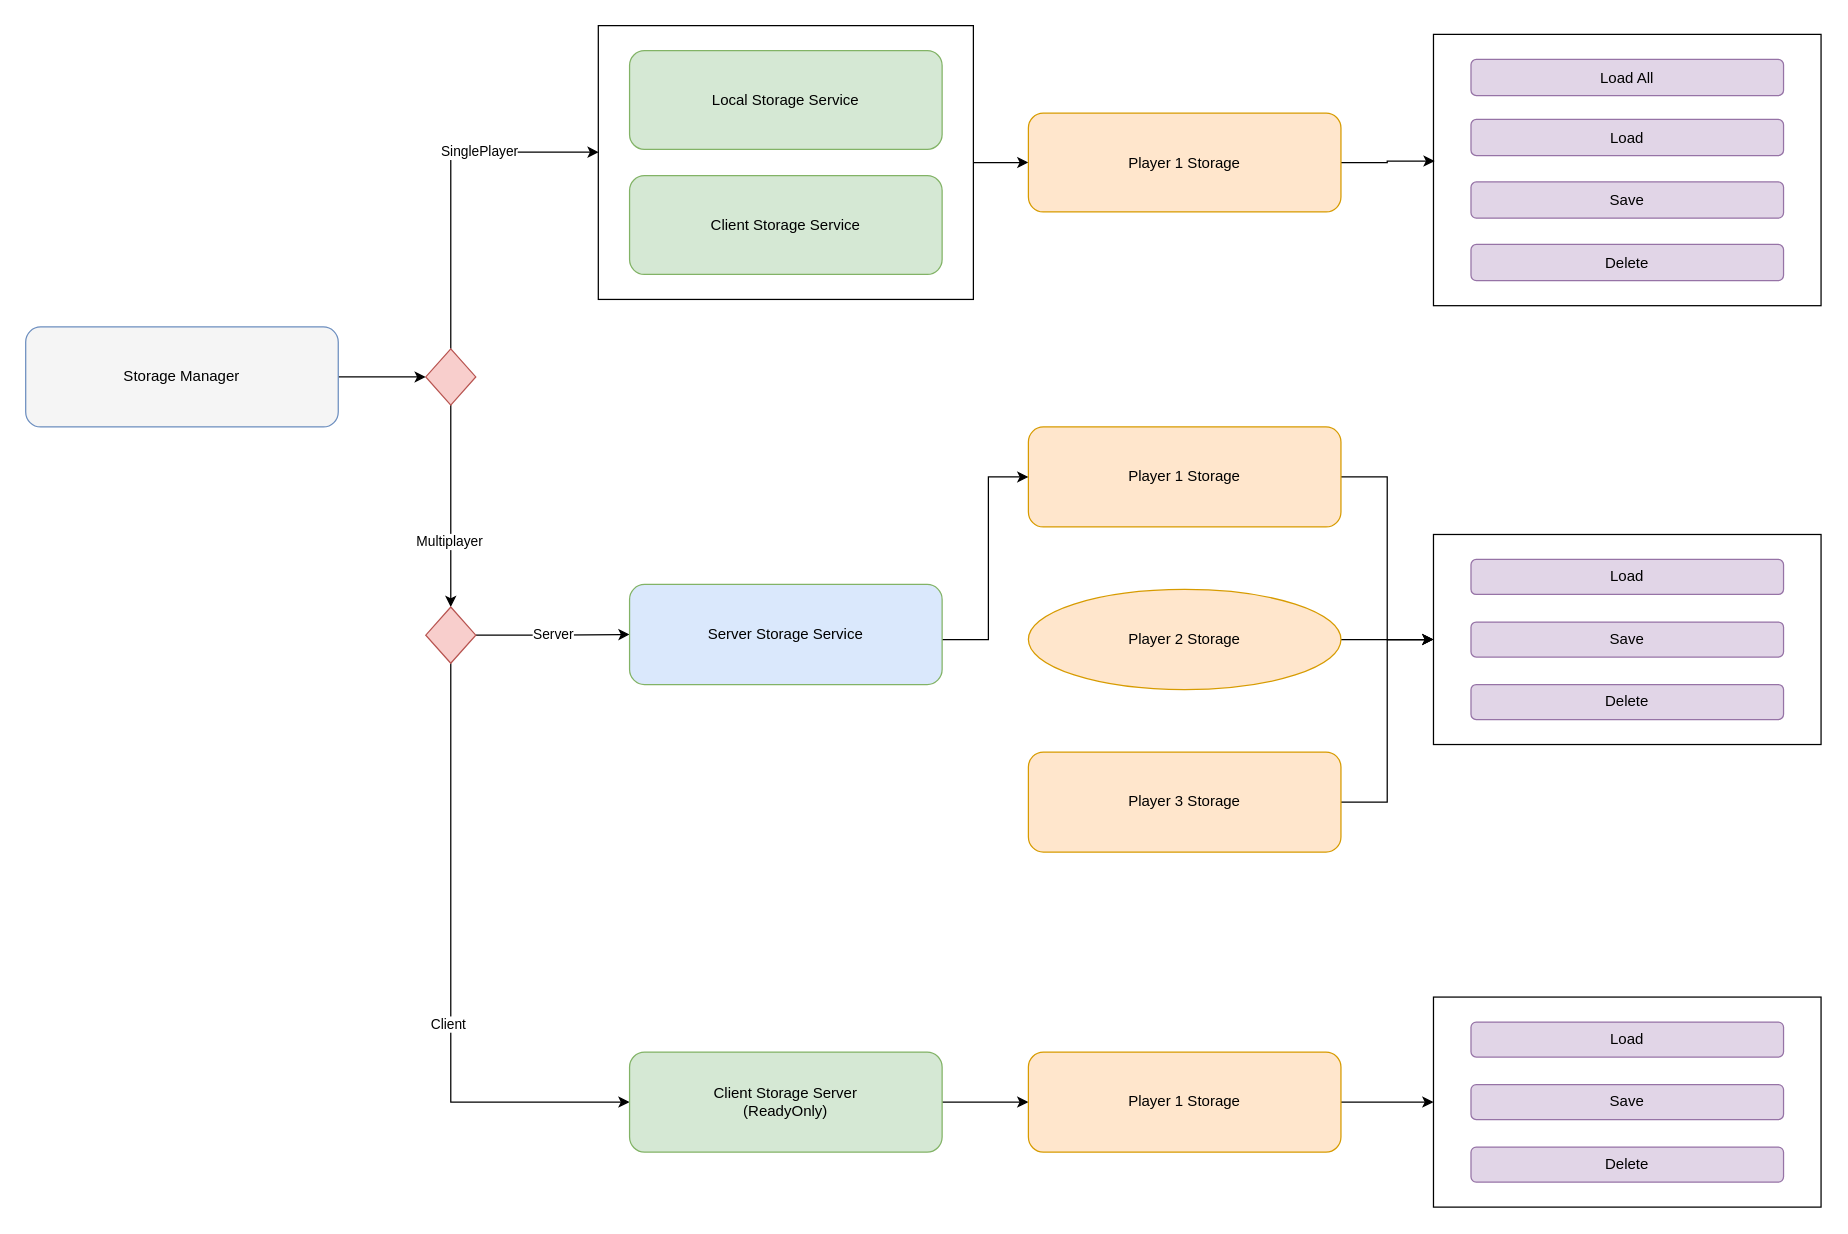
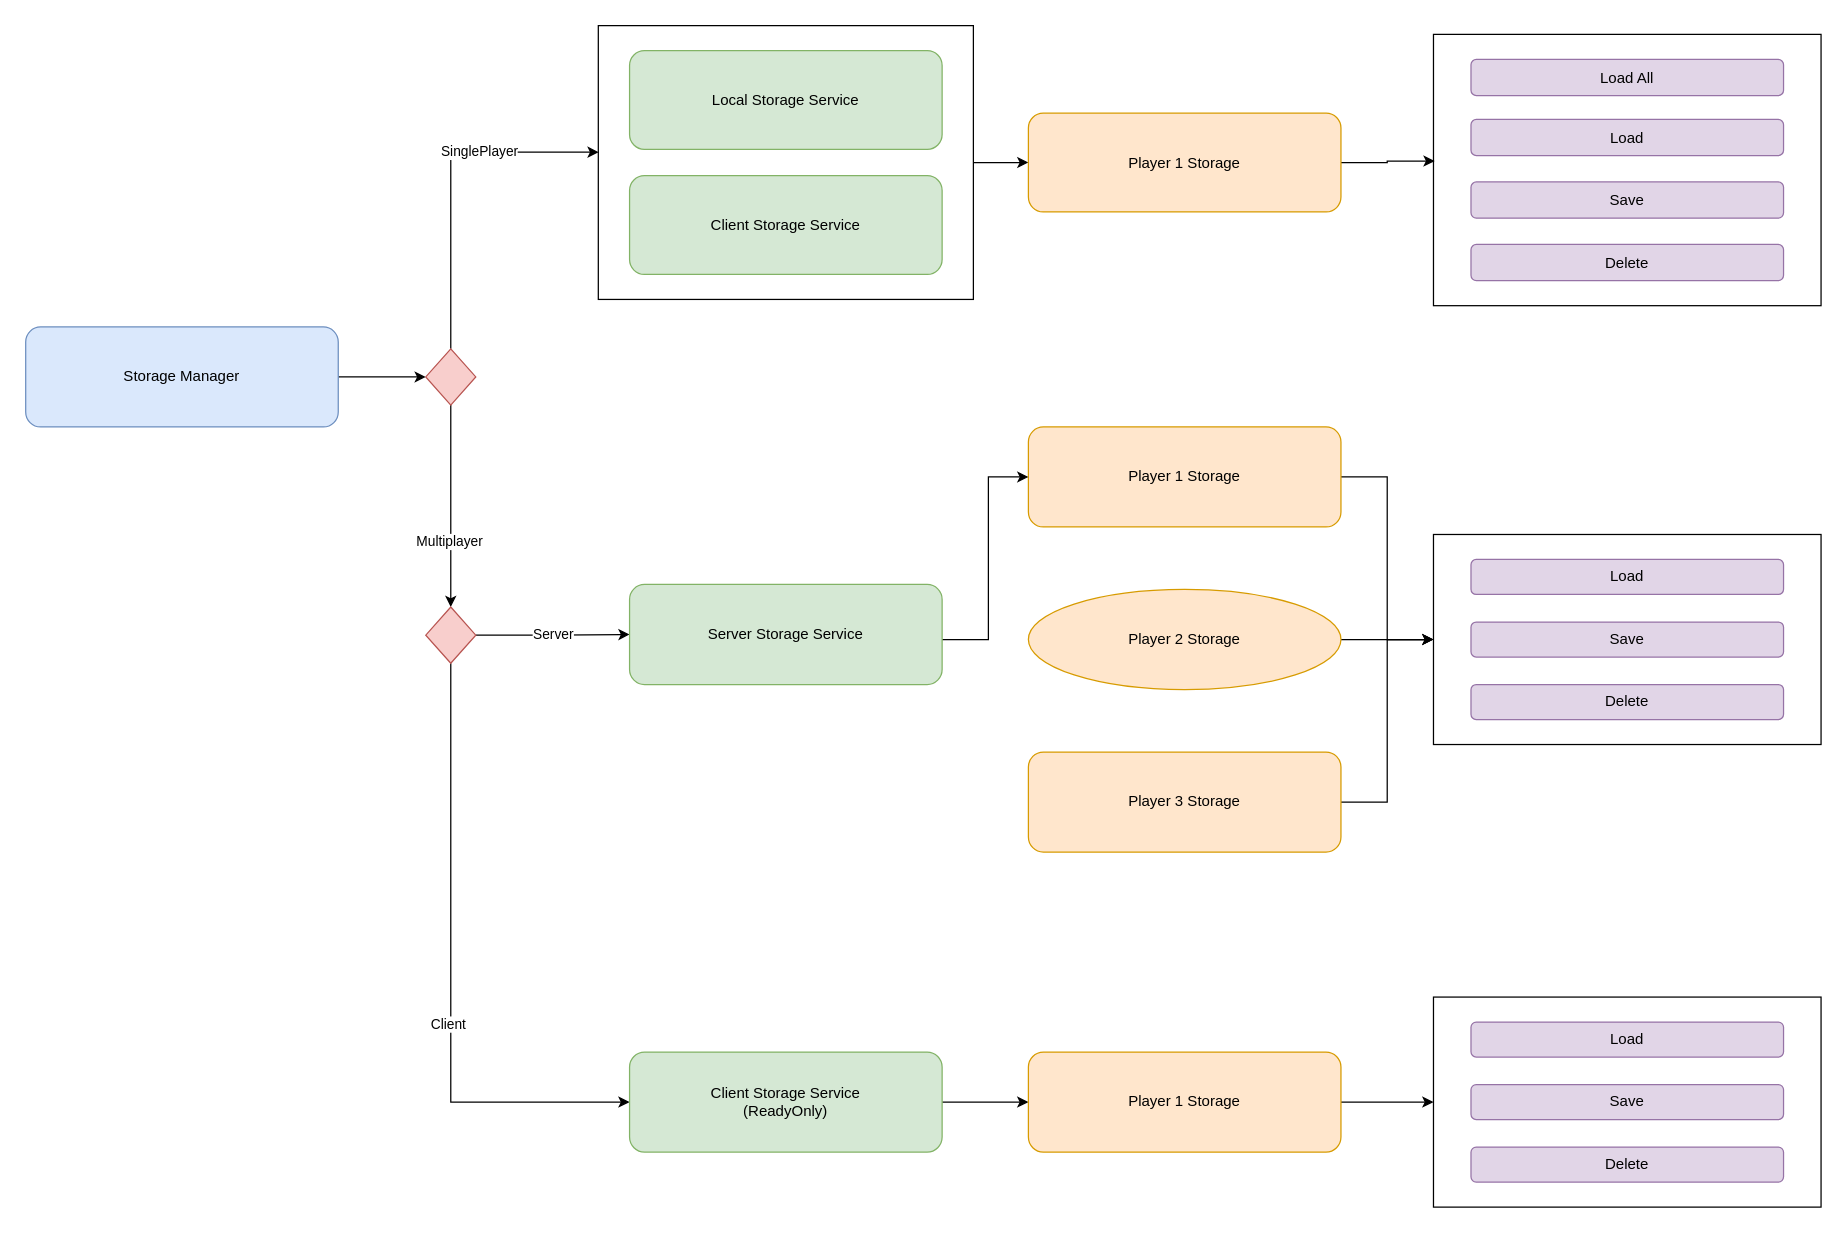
(182, 377) -> (182, 377)
(786, 634) -> (786, 634)
(786, 1102) -> (786, 1102)
